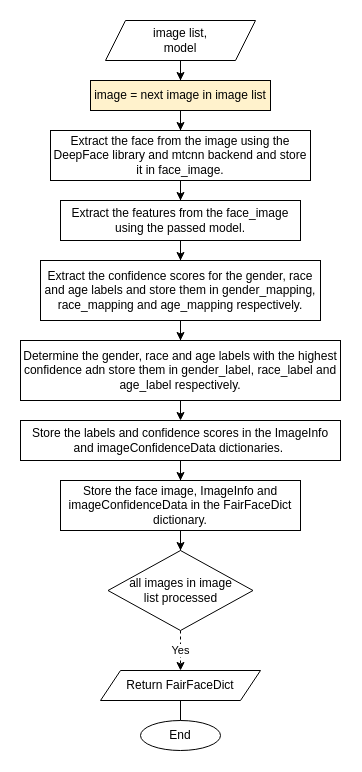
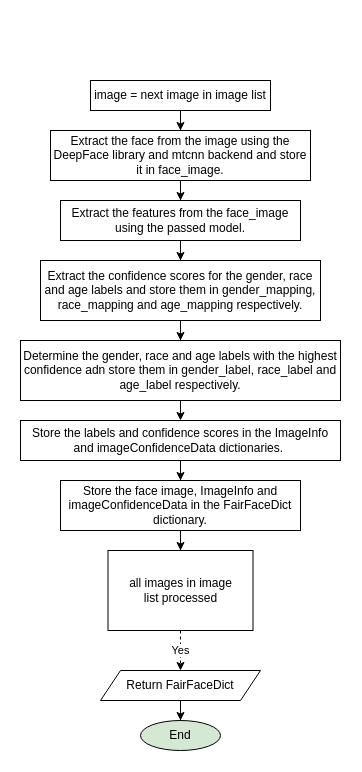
(181, 41) -> none
(181, 75) -> none
(181, 96) -> (181, 96)
(181, 591) -> (181, 591)
(181, 715) -> (181, 712)
(181, 736) -> (181, 736)
